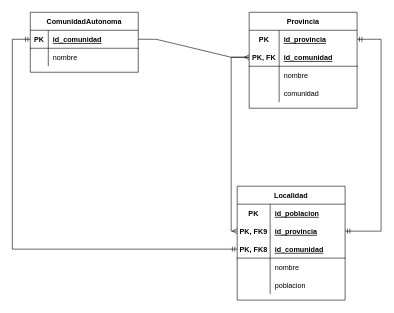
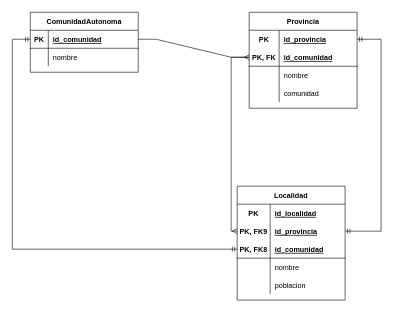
(296, 214) -> (295, 214)
